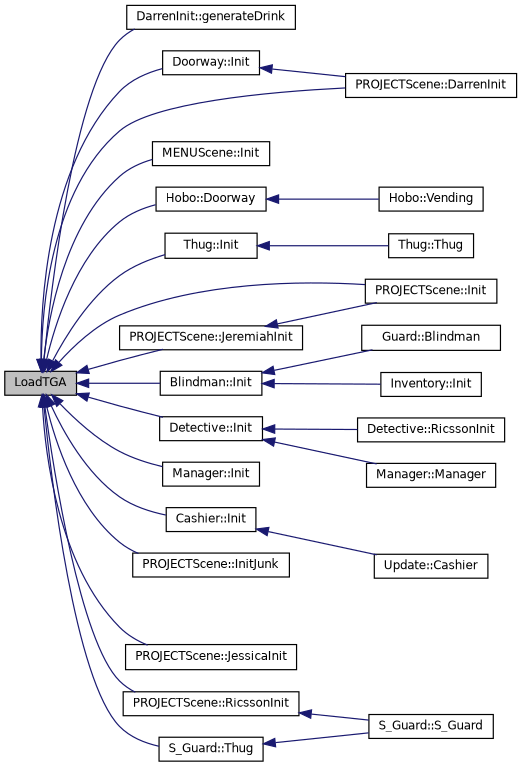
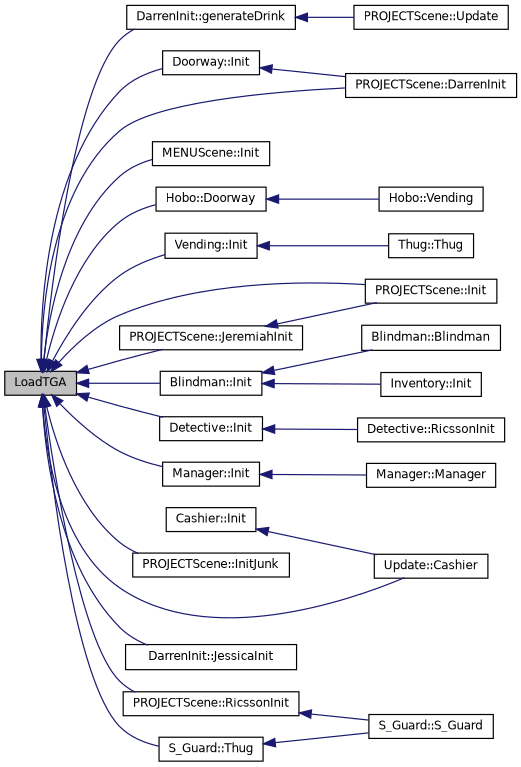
none -> (431, 17)
(211, 246) -> (211, 246)
(431, 338) -> (431, 338)
(326, 453) -> (319, 475)
(95, 475) -> (162, 608)
(211, 657) -> (211, 657)
